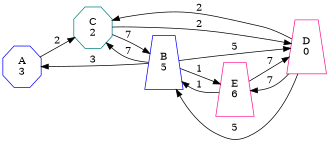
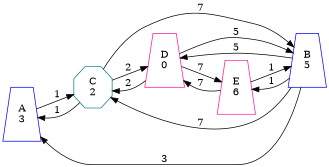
(57, 41) -> (57, 95)
(22, 67) -> (22, 114)
none -> (64, 114)
